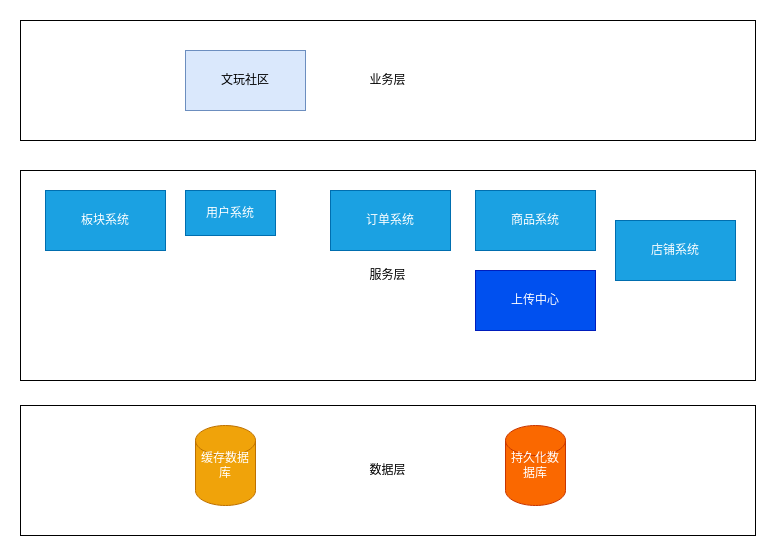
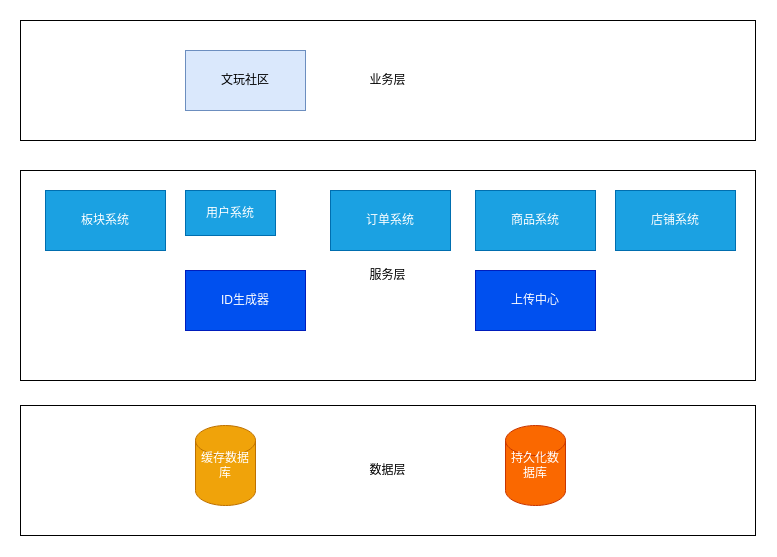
(676, 251) -> (676, 221)
none -> (246, 301)
